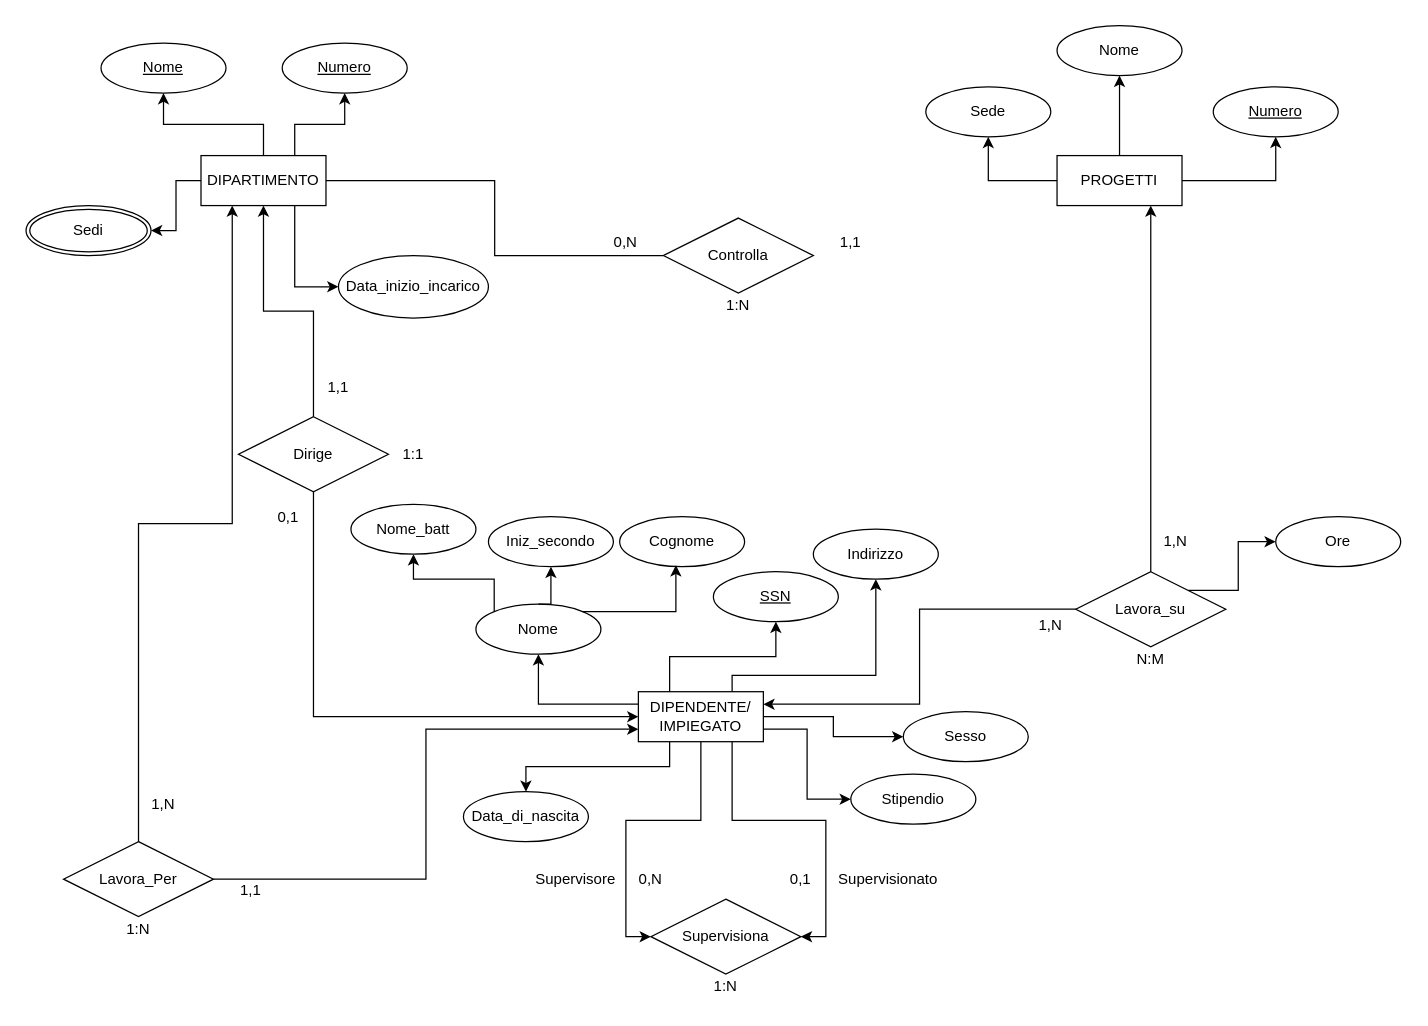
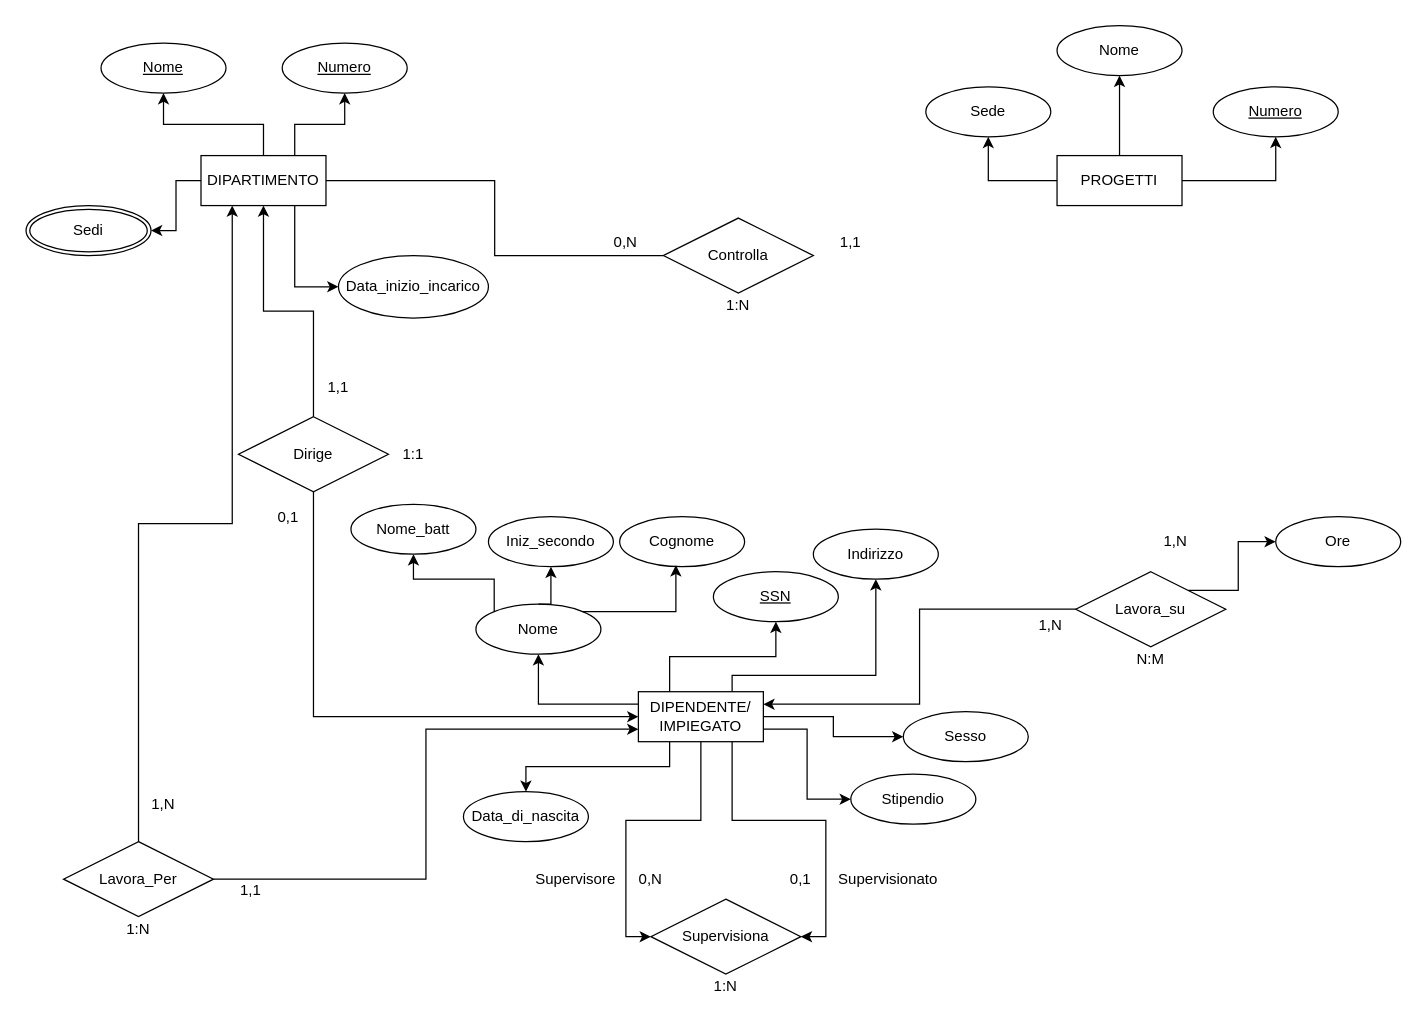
(1151, 393) -> none
